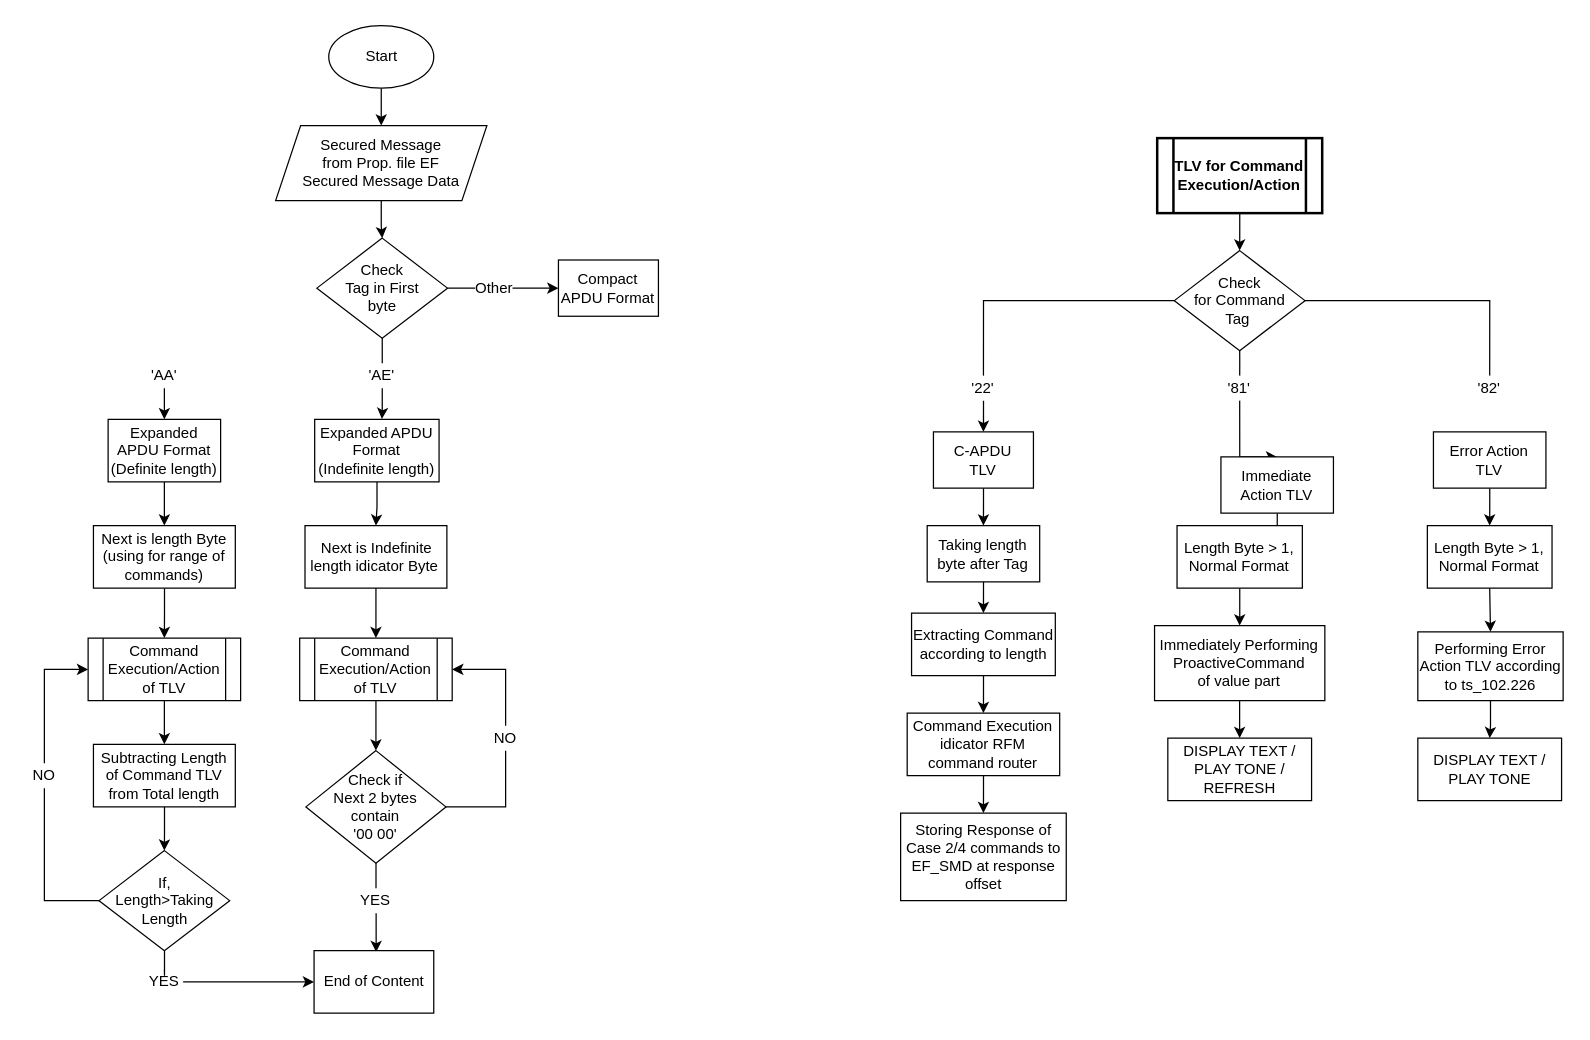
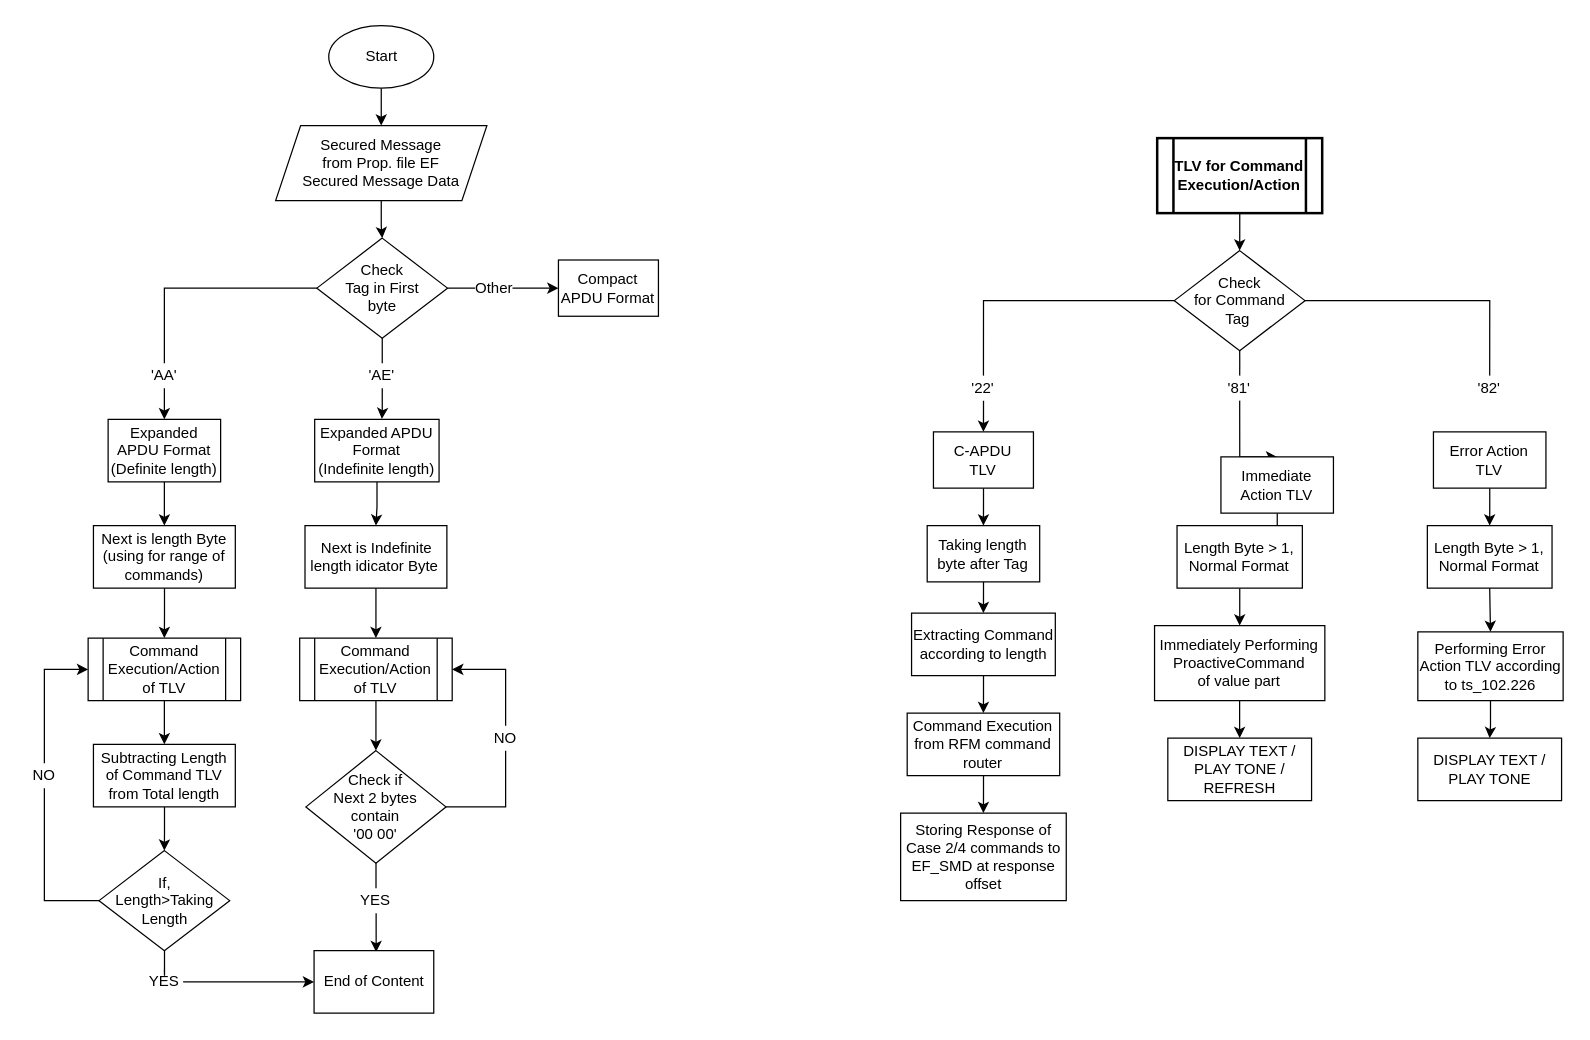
none -> (204, 288)
(983, 744) -> (983, 744)
